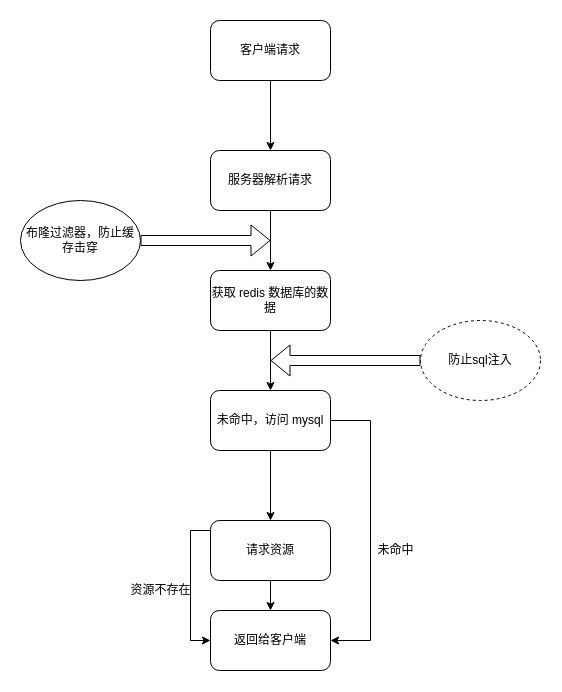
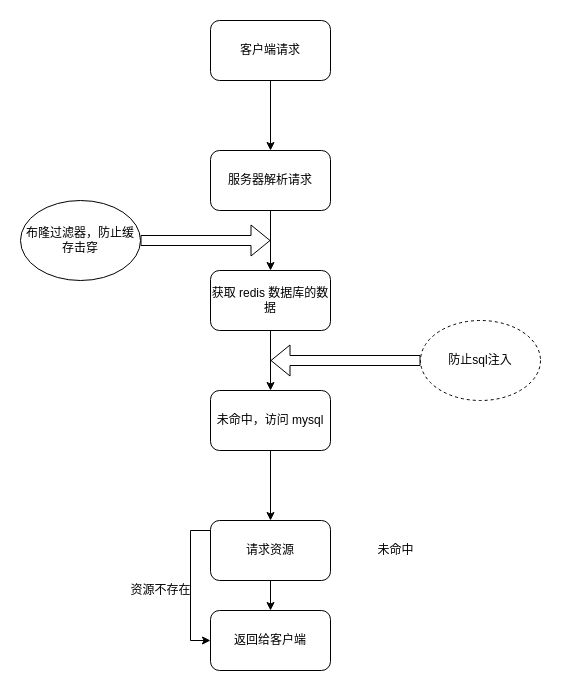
(371, 527) -> none
